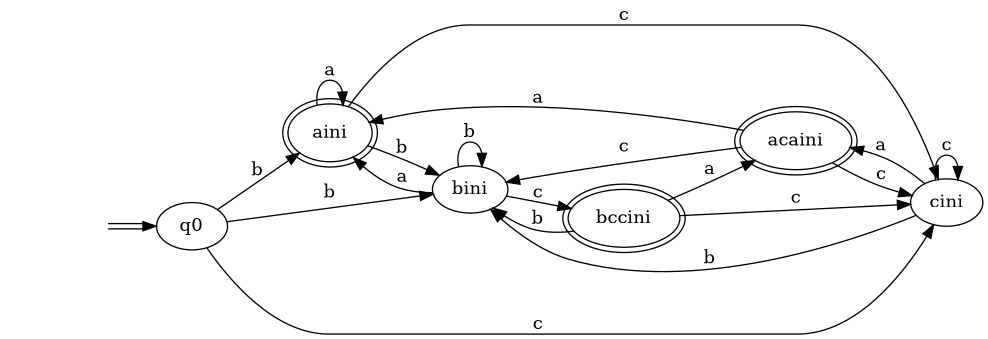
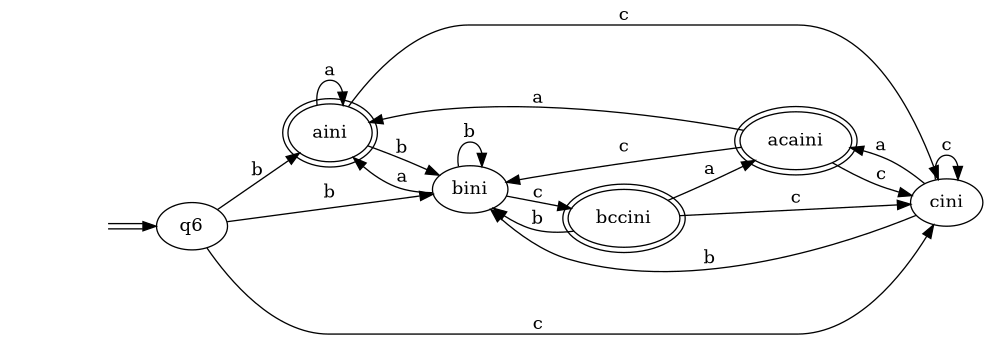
(192, 226) -> (192, 226)
